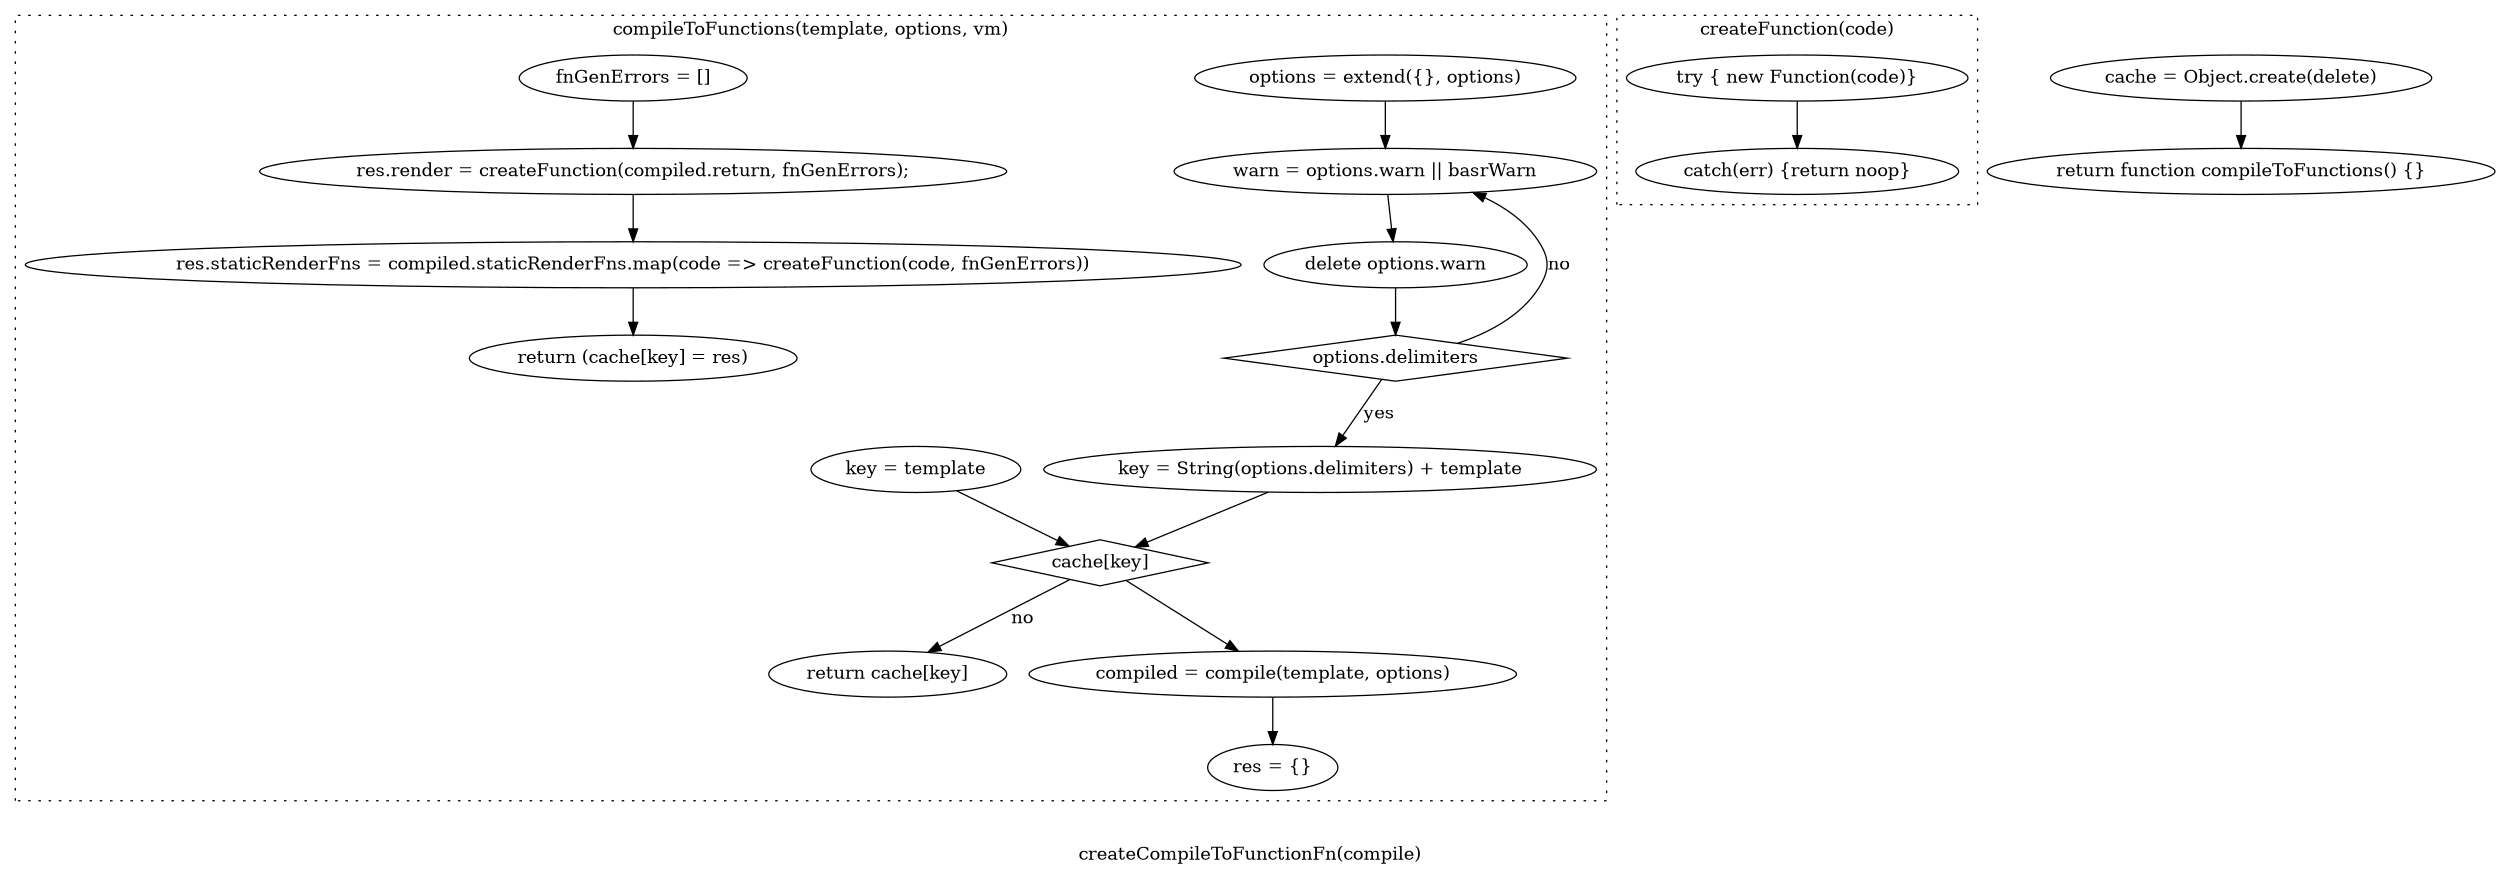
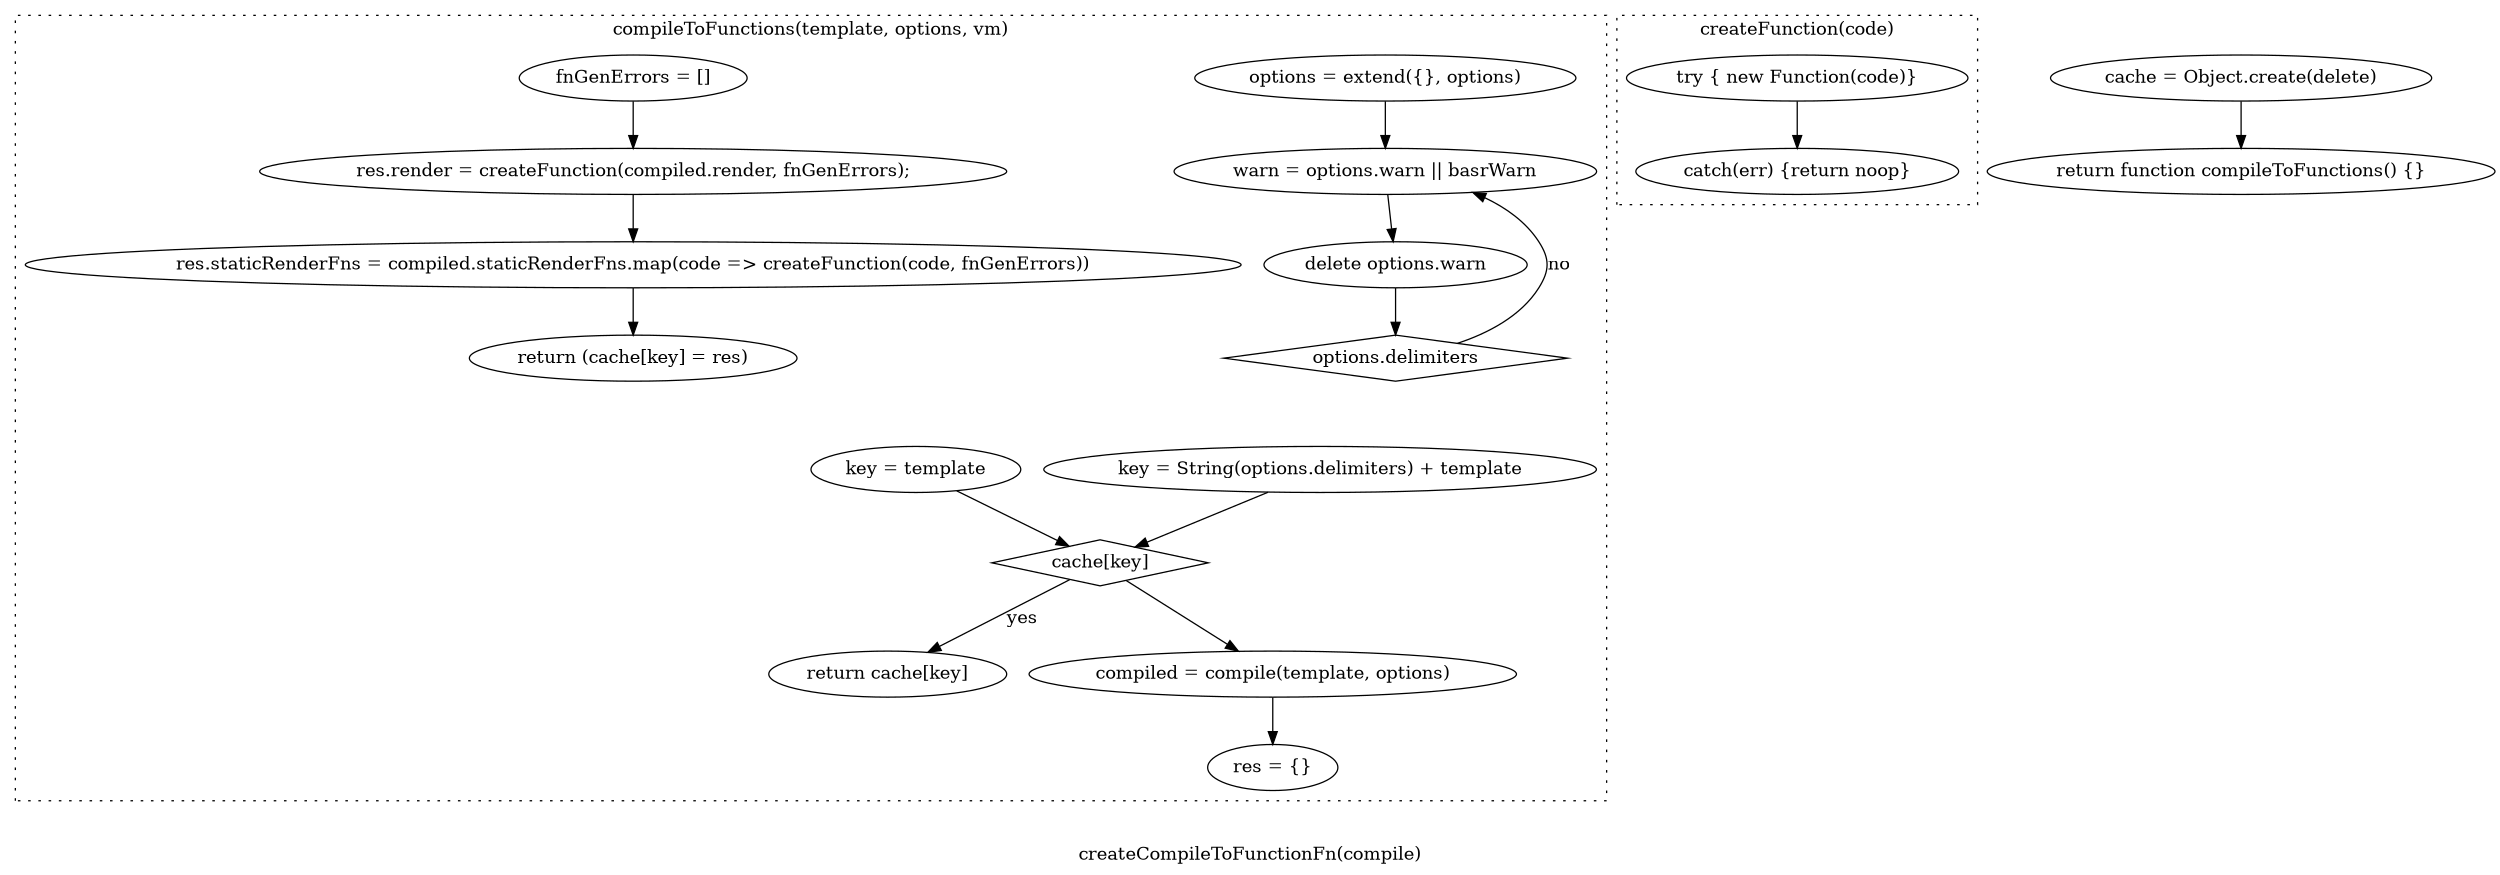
(633, 171) -> (633, 171)
(1362, 407) -> none
(1023, 618) -> (1023, 618)
